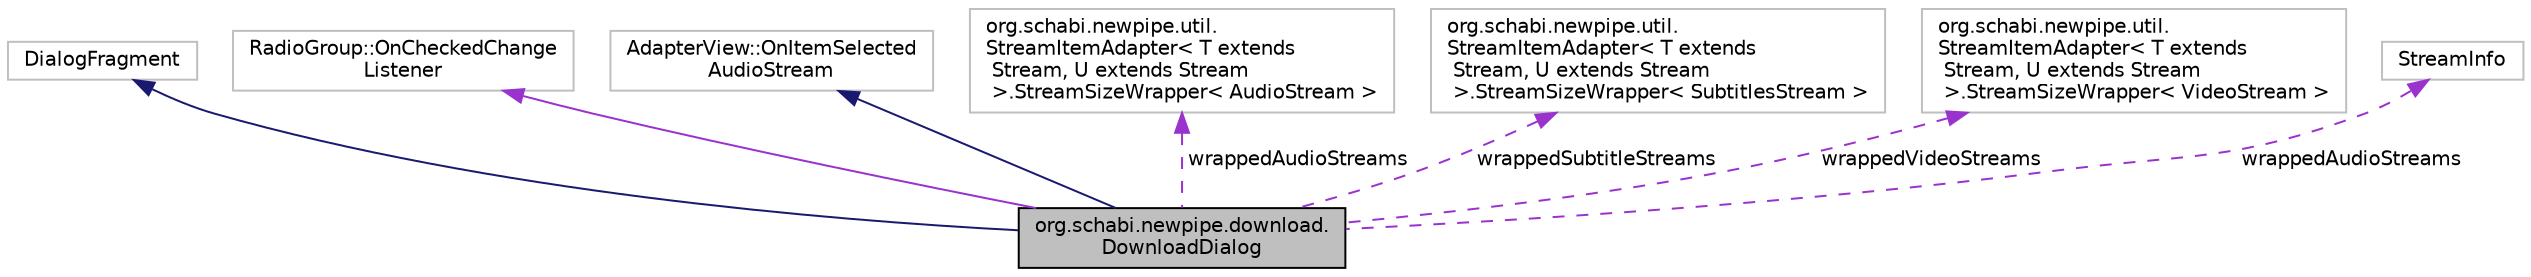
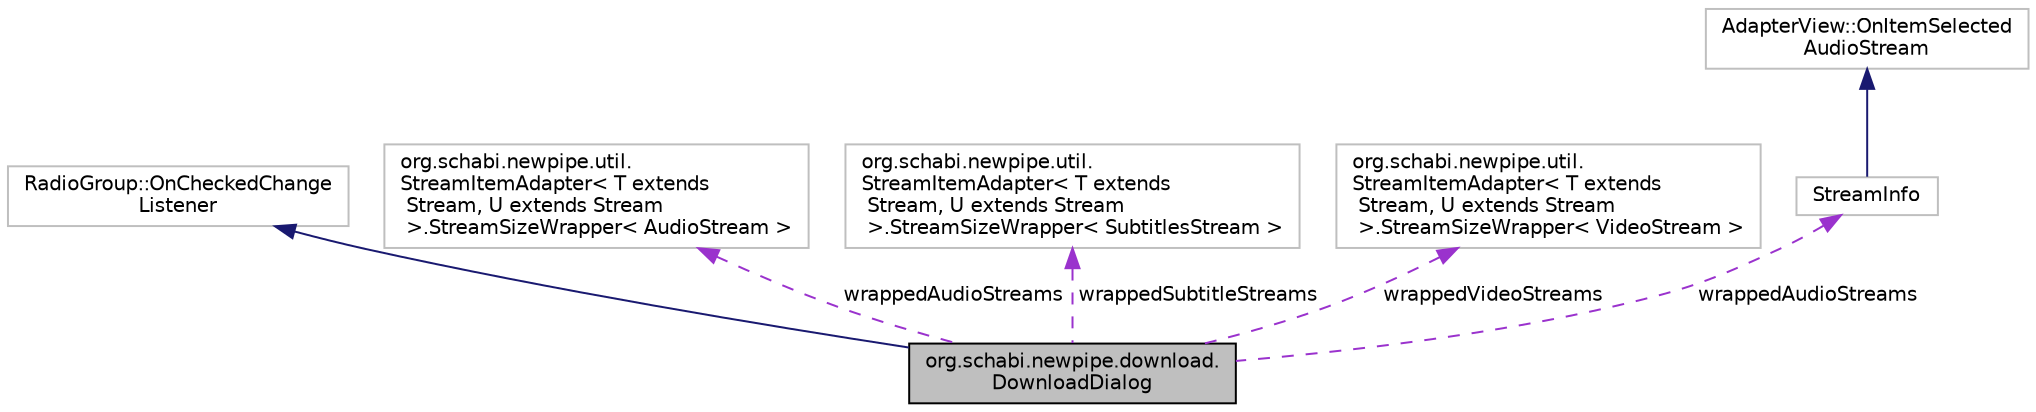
(103, 61) -> none
(987, 153) -> (1867, 133)
(779, 155) -> (600, 296)
